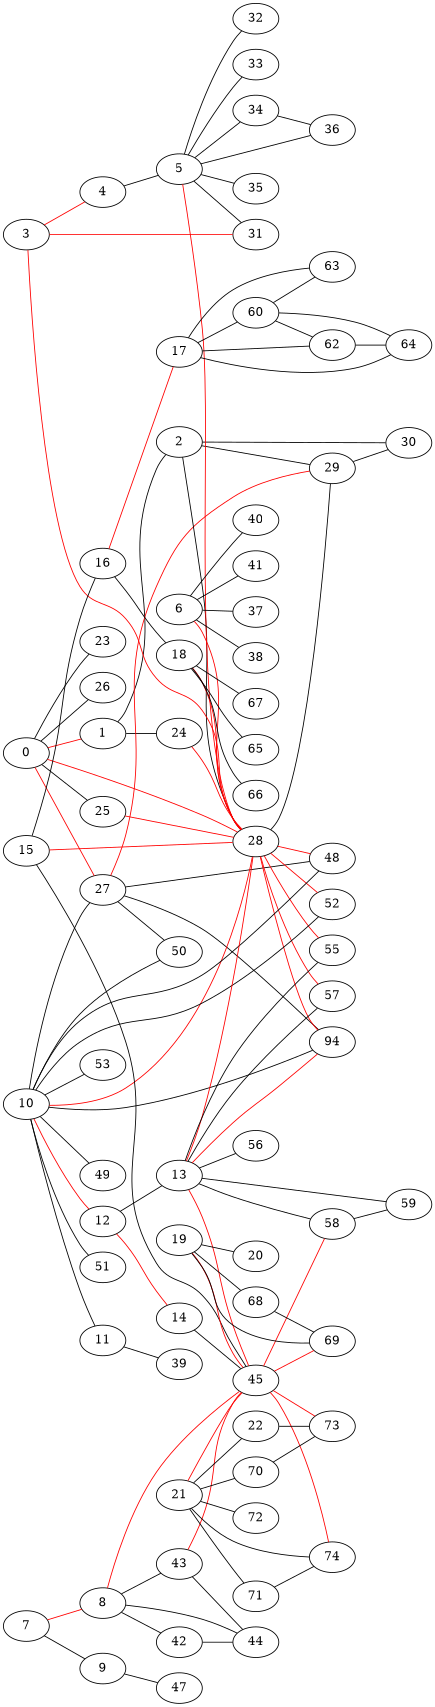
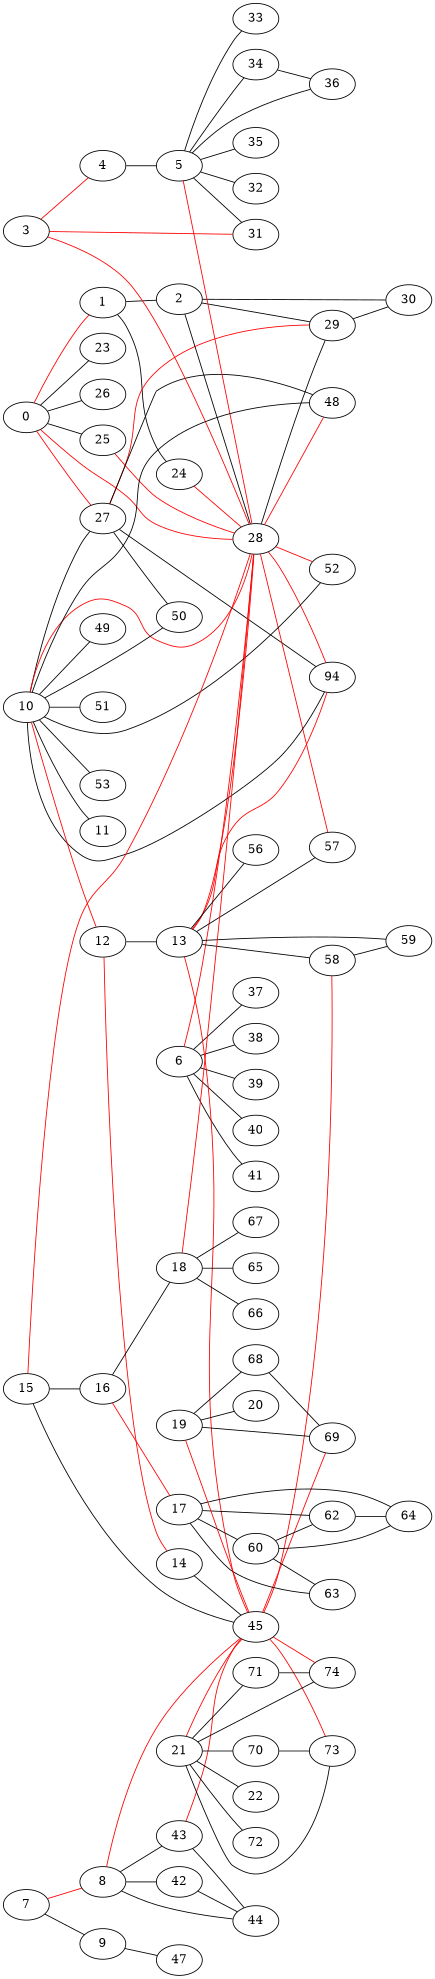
(332, 950) -> none
(141, 1352) -> (218, 1073)
(297, 1426) -> (258, 1874)
